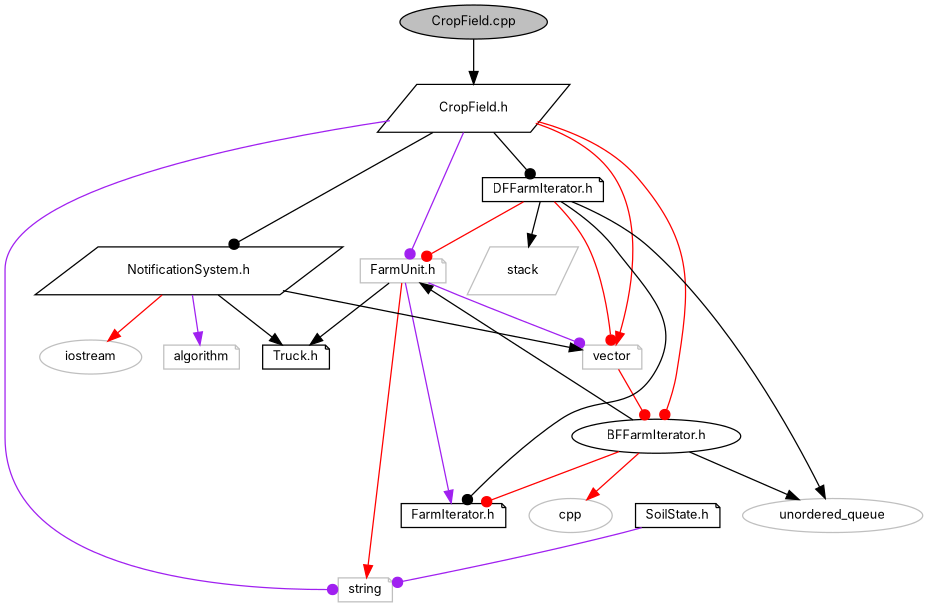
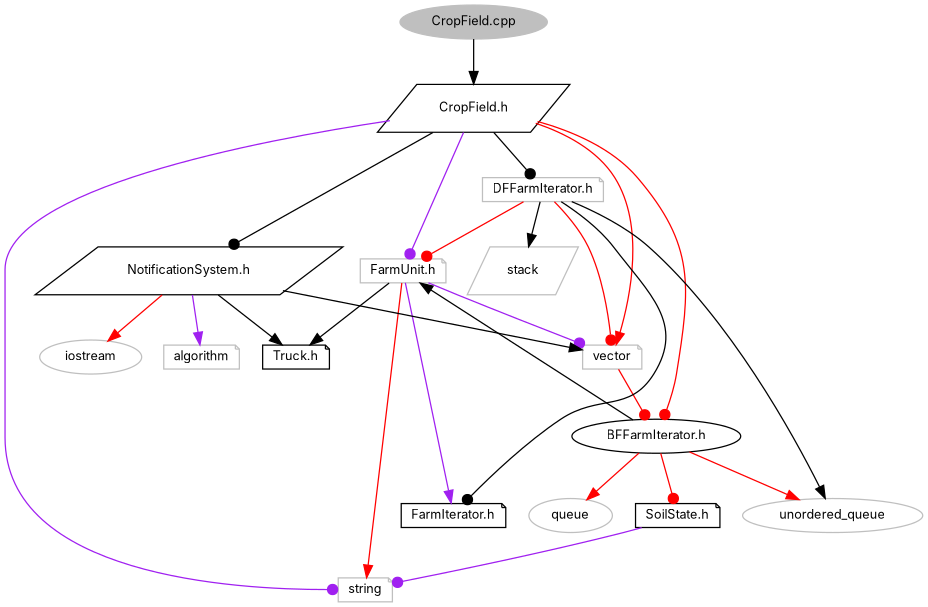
(474, 22) -> (474, 22)
(543, 190) -> (543, 190)
(738, 473) -> (738, 473)
(555, 476) -> (666, 473)
(571, 516) -> (571, 516)
